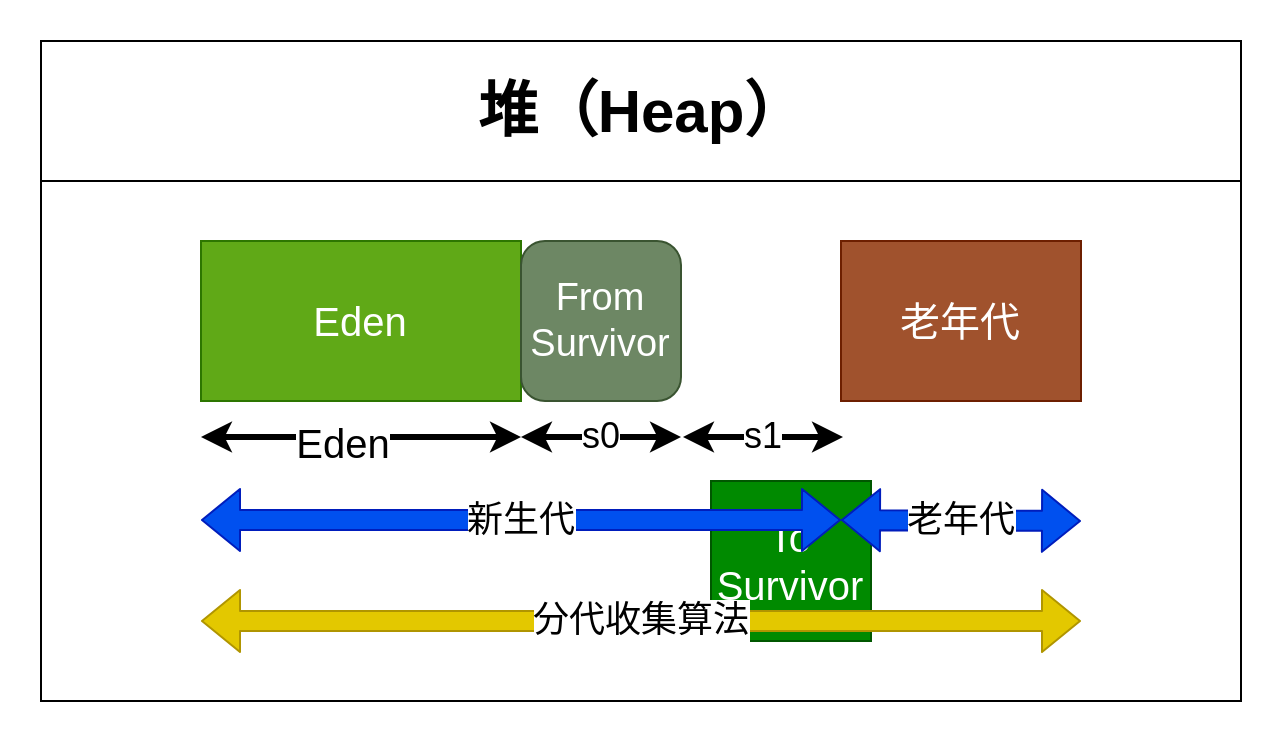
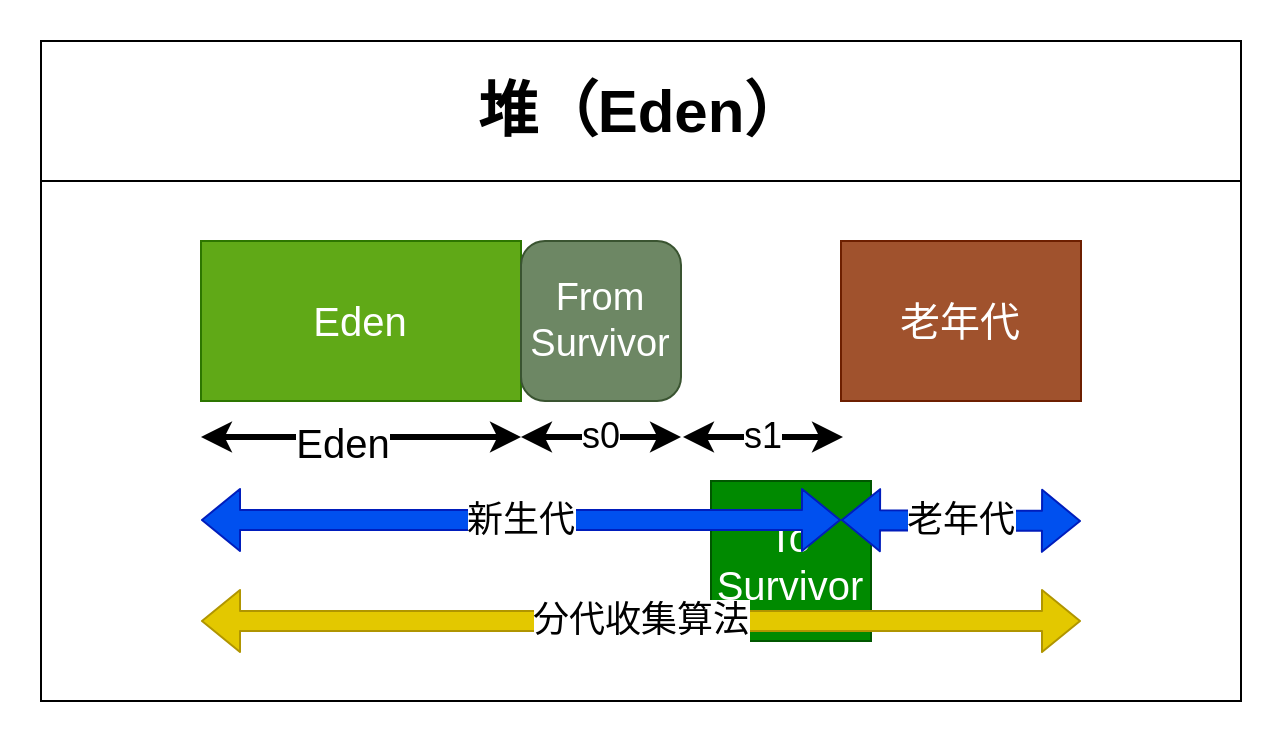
(642, 111) -> (642, 111)
